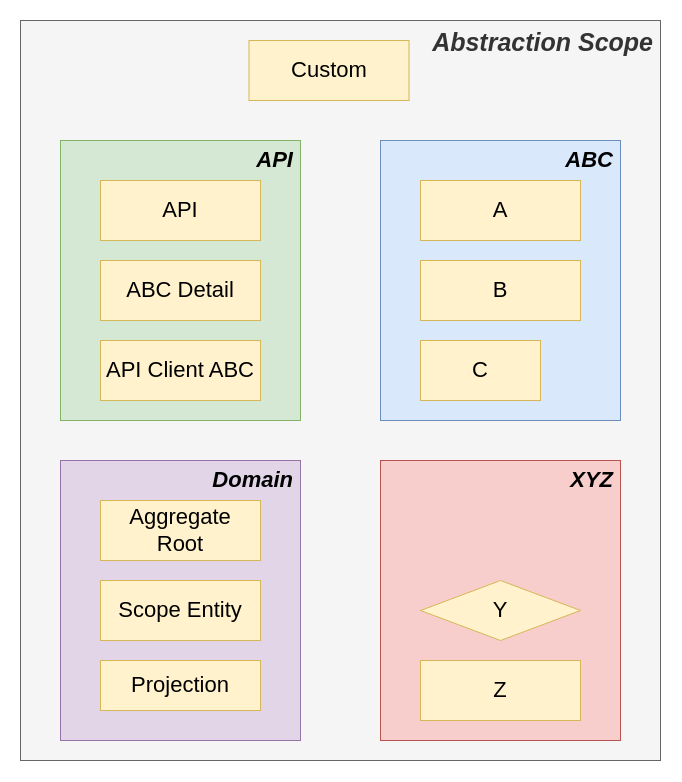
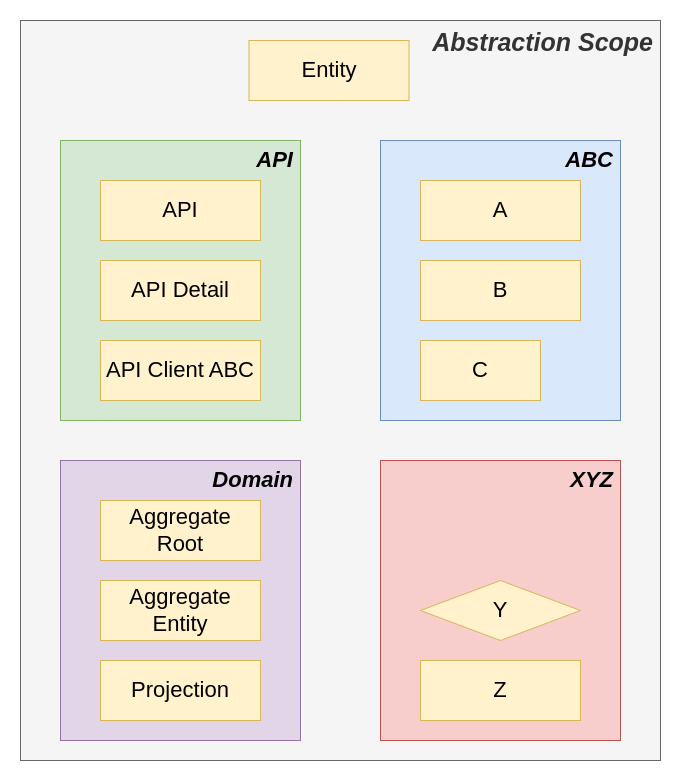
(330, 71) -> (330, 71)
(181, 291) -> (181, 291)
(181, 611) -> (181, 611)
(181, 686) -> (181, 691)
